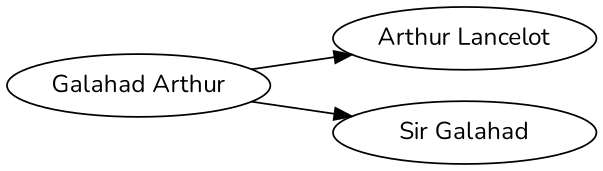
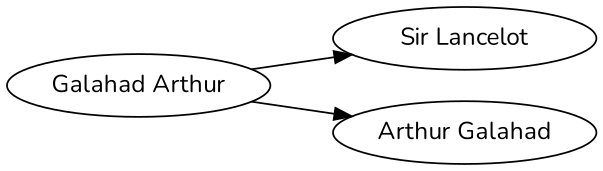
(465, 38) -> (465, 38)
(465, 133) -> (465, 133)
